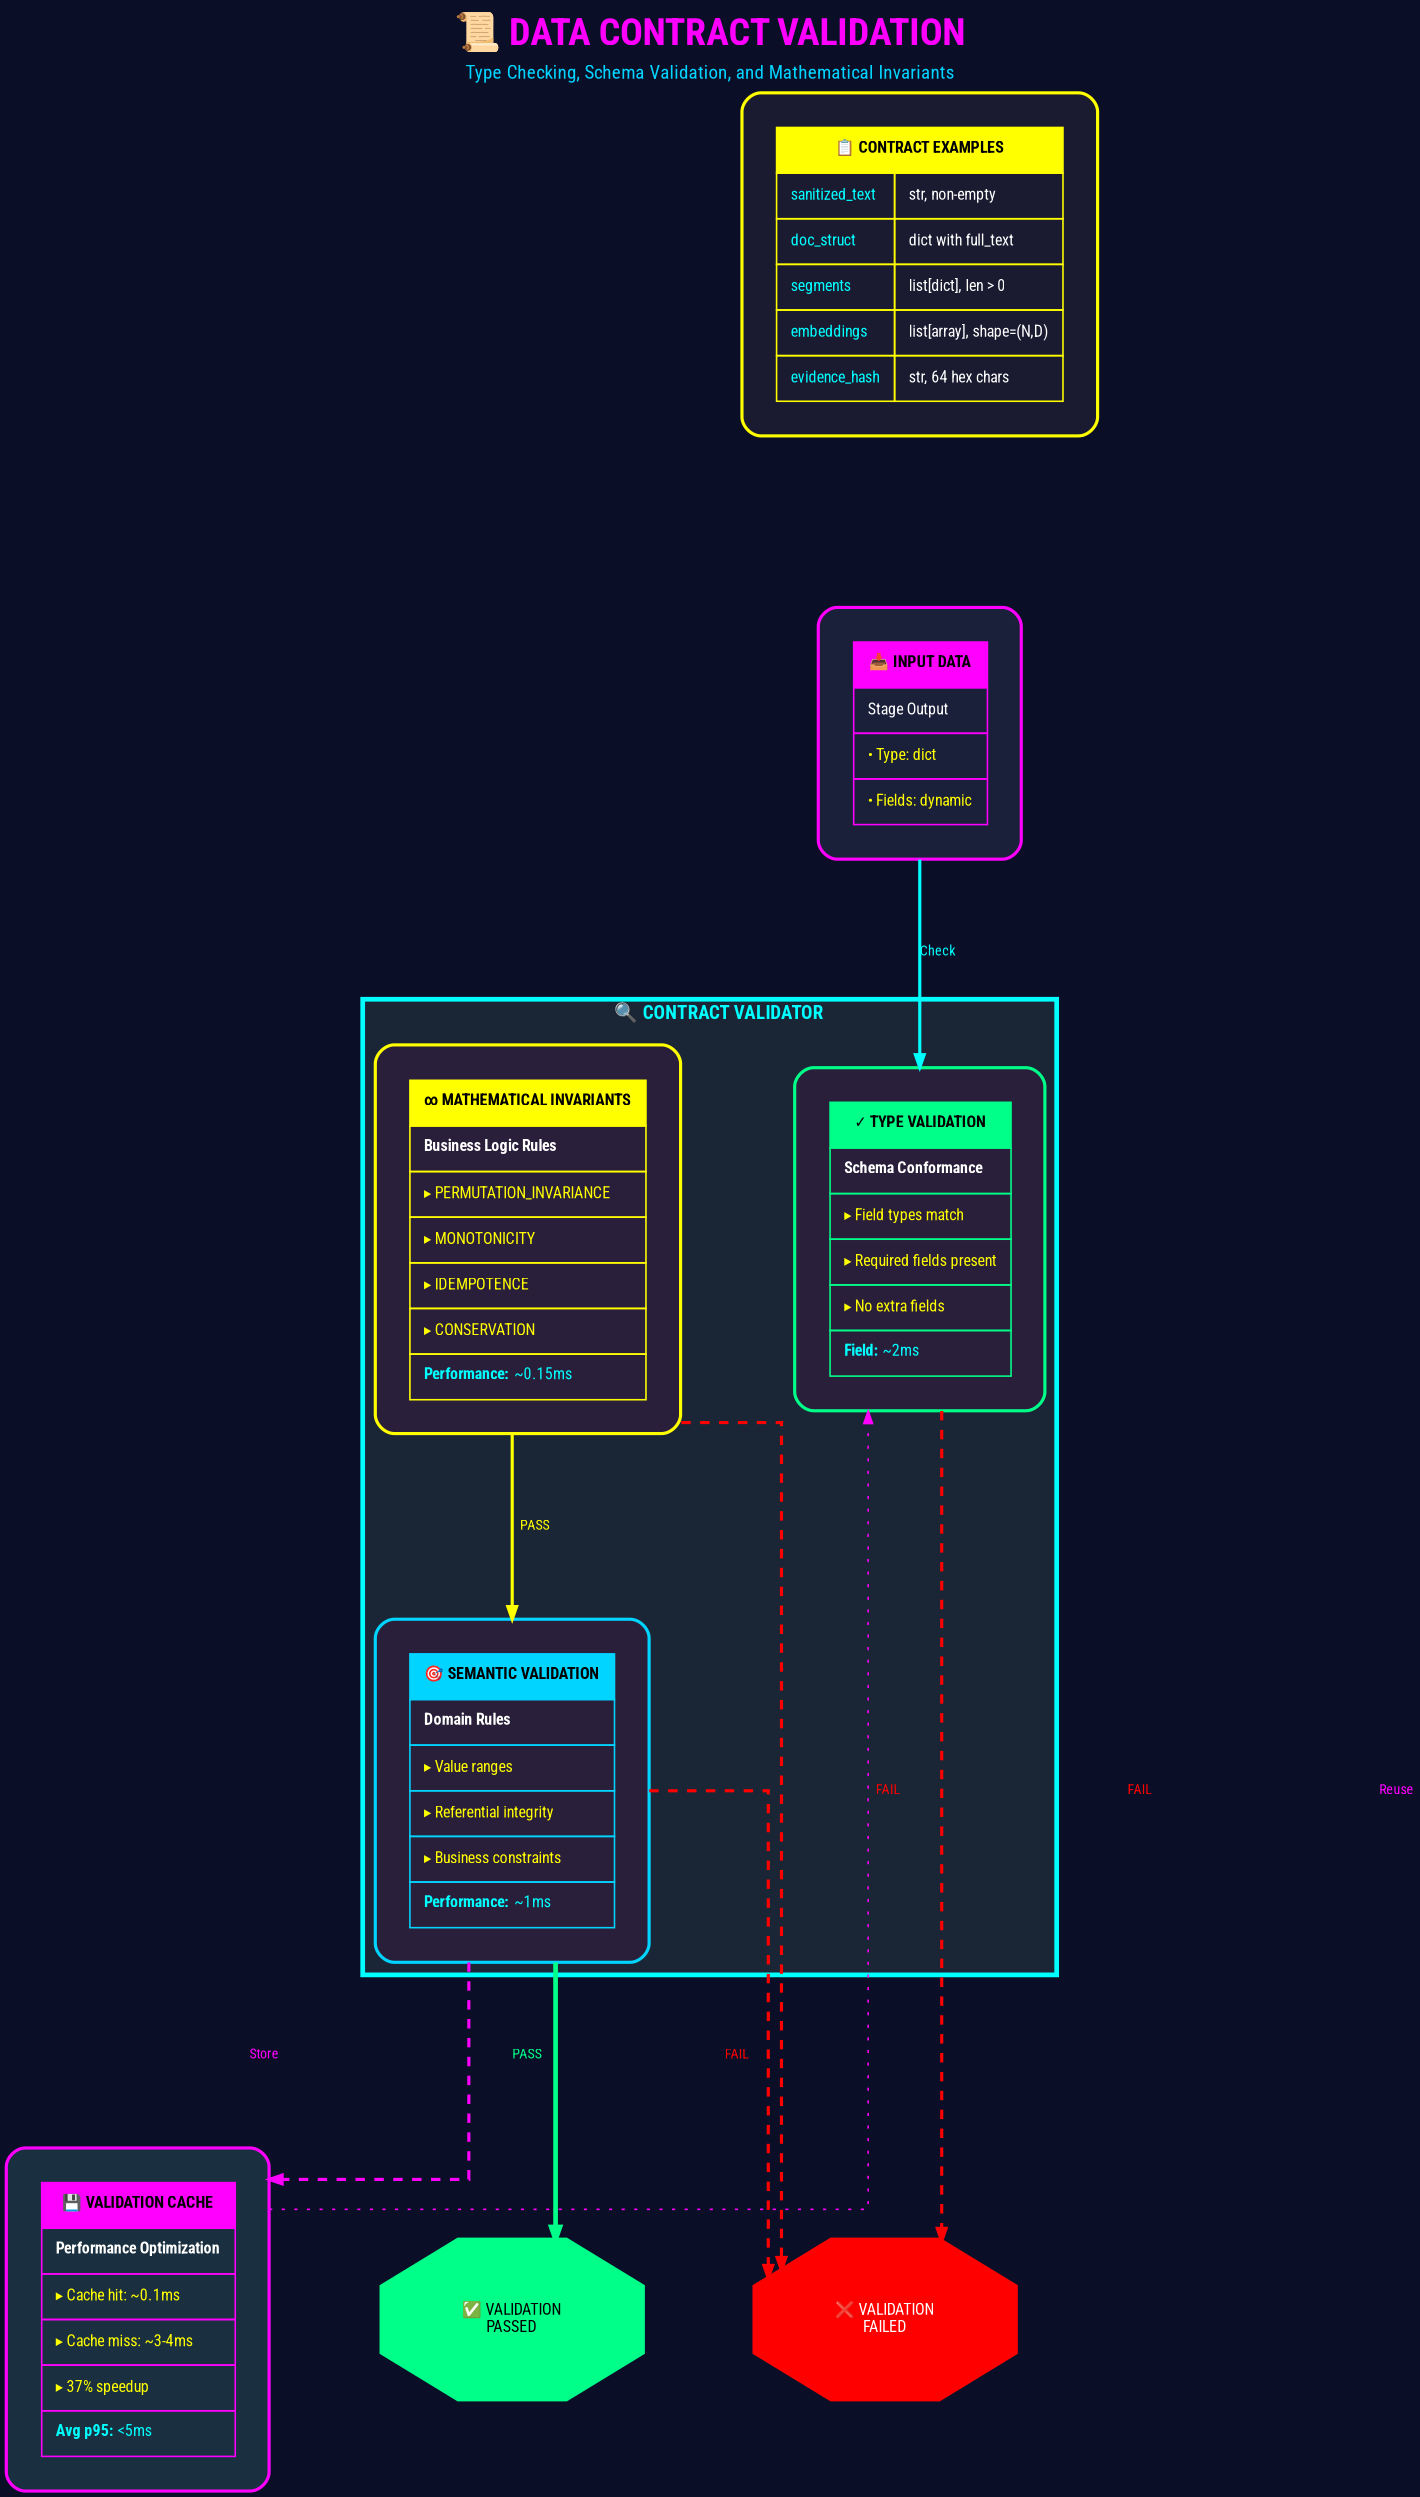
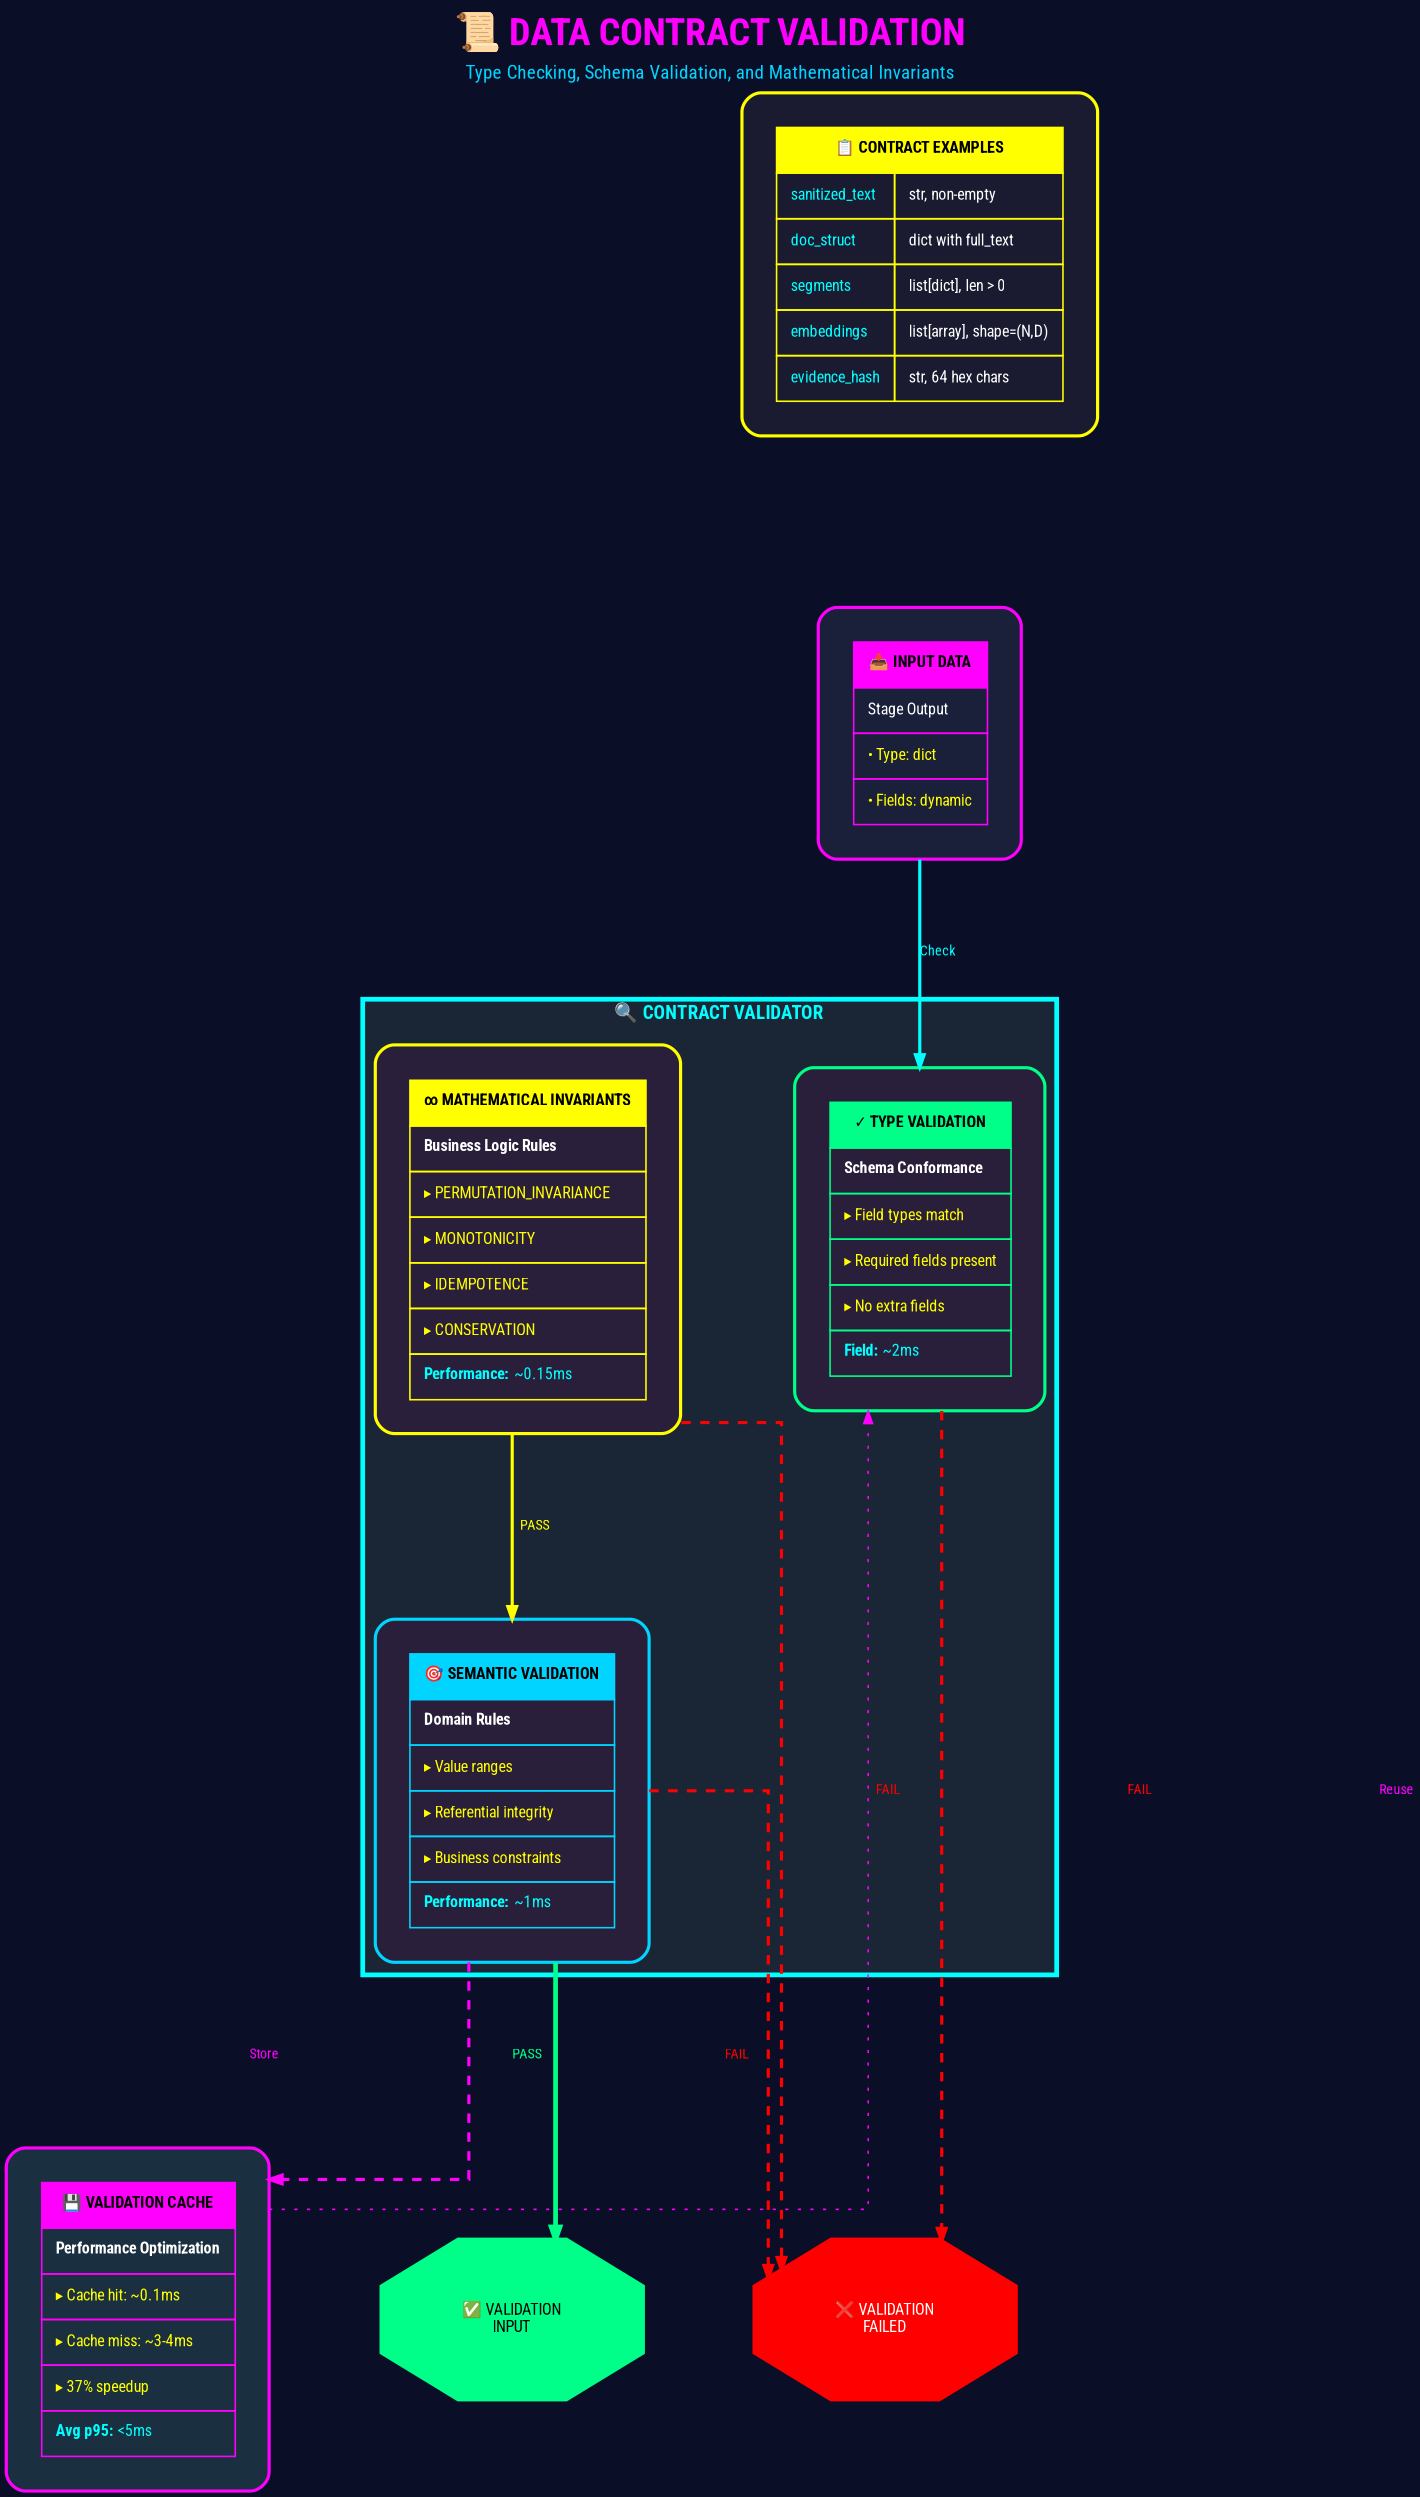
(512, 2320) -> (512, 2320)
